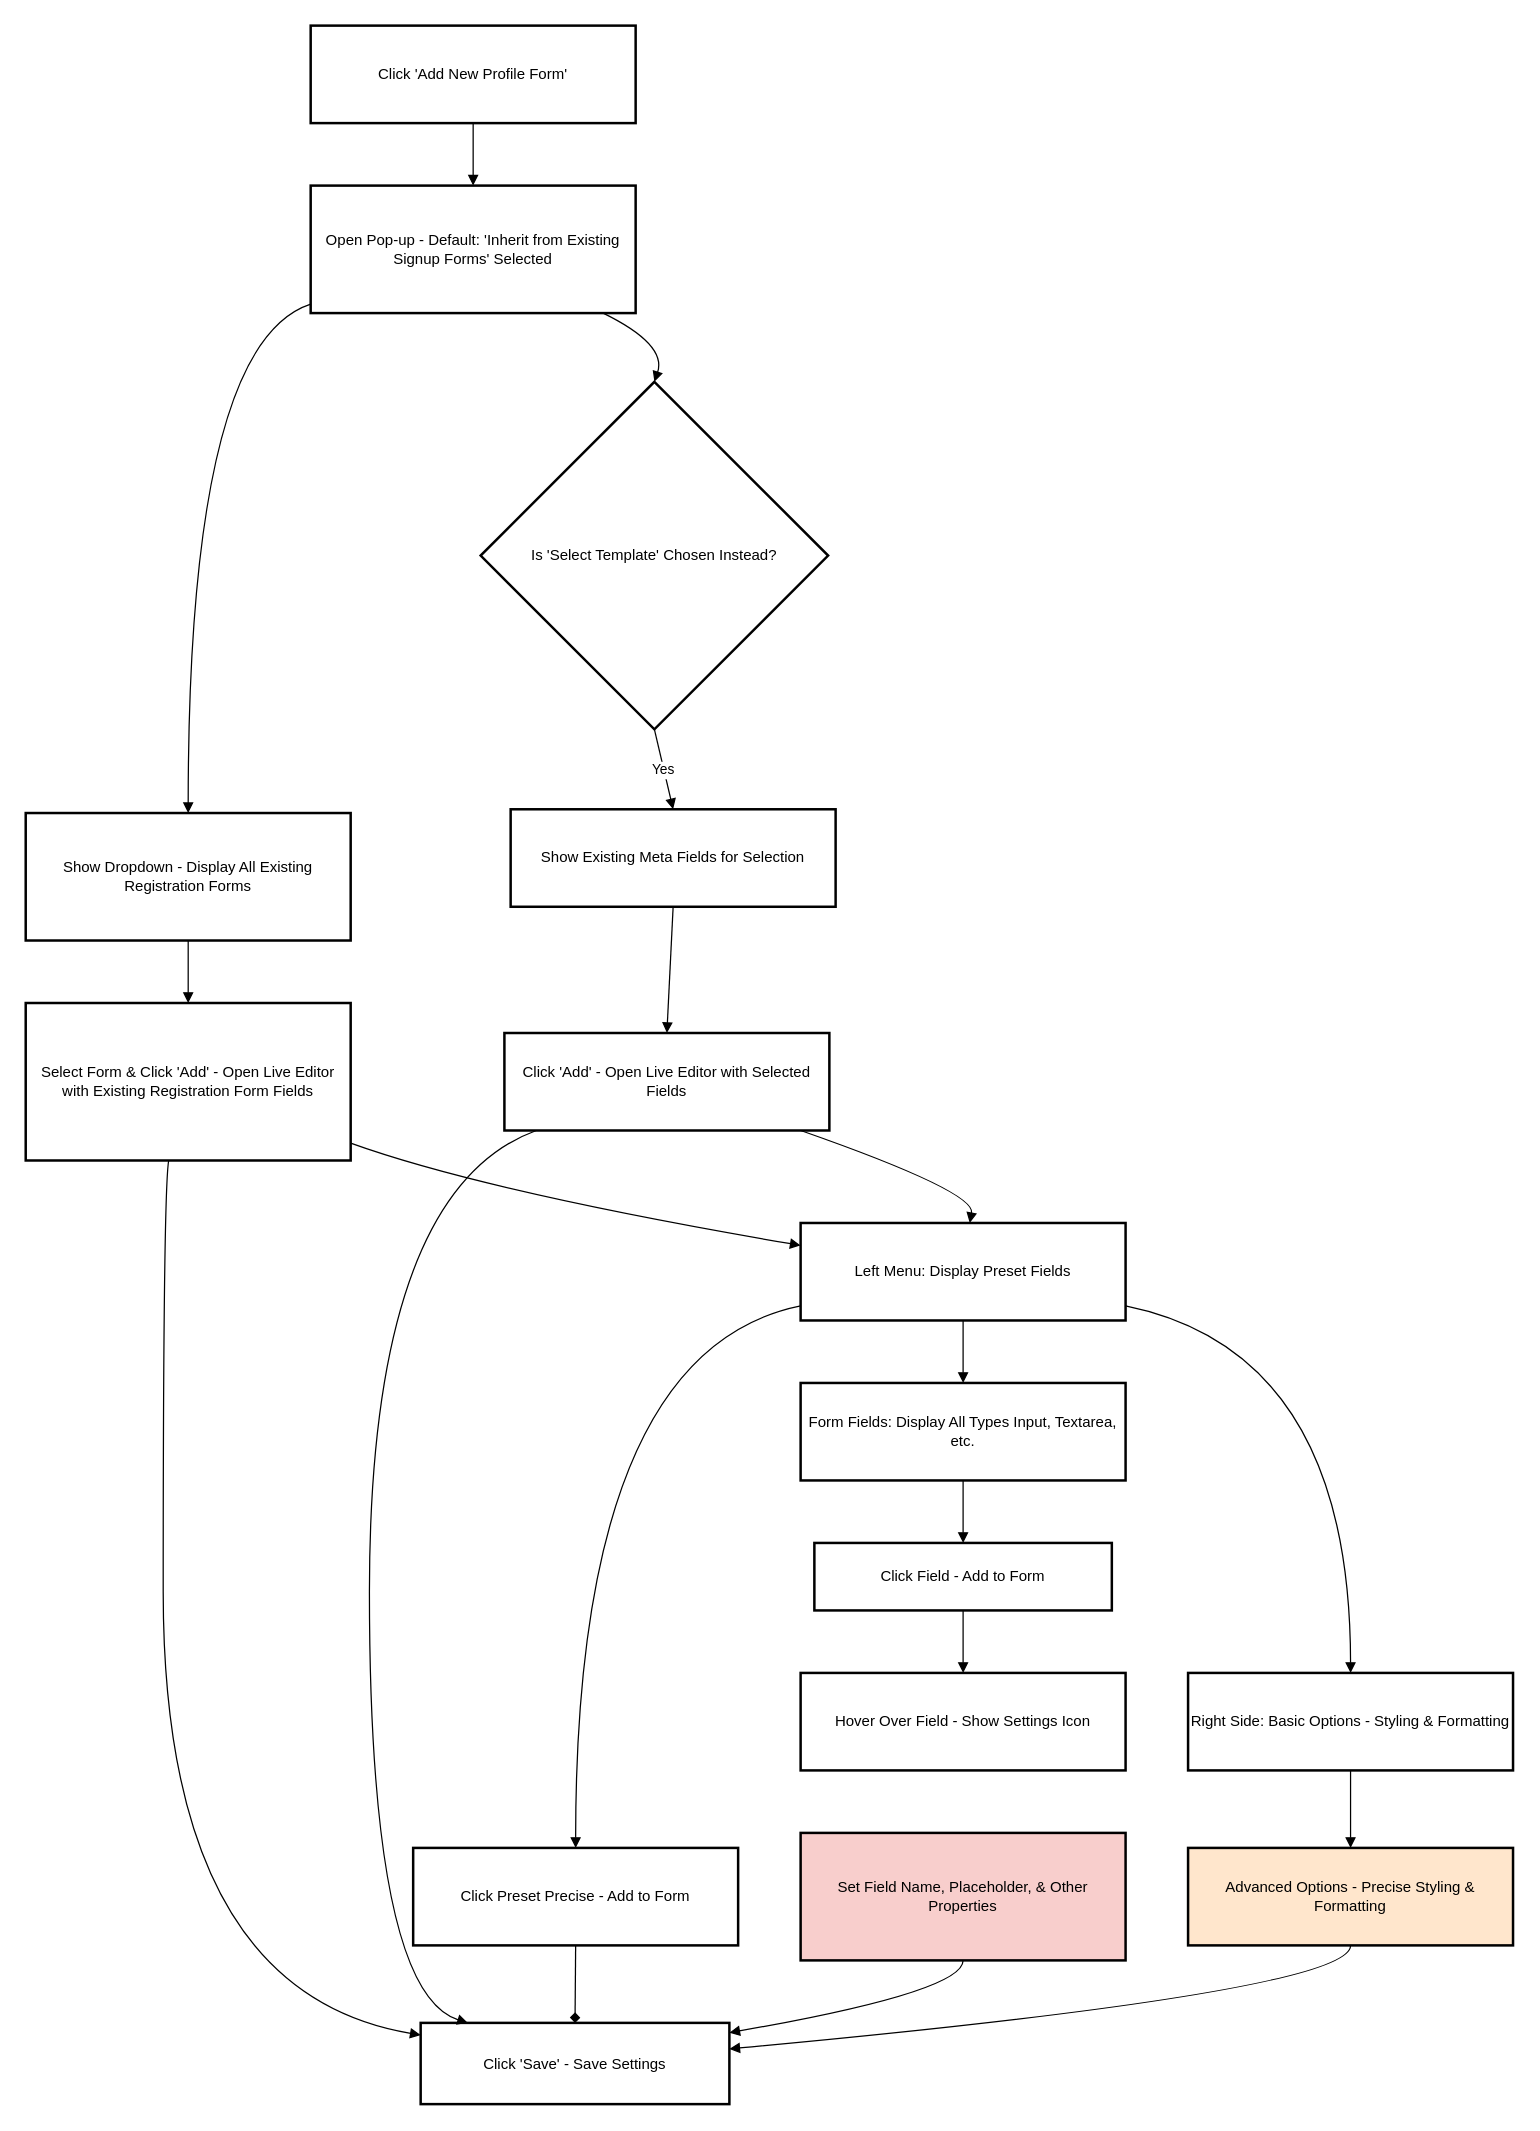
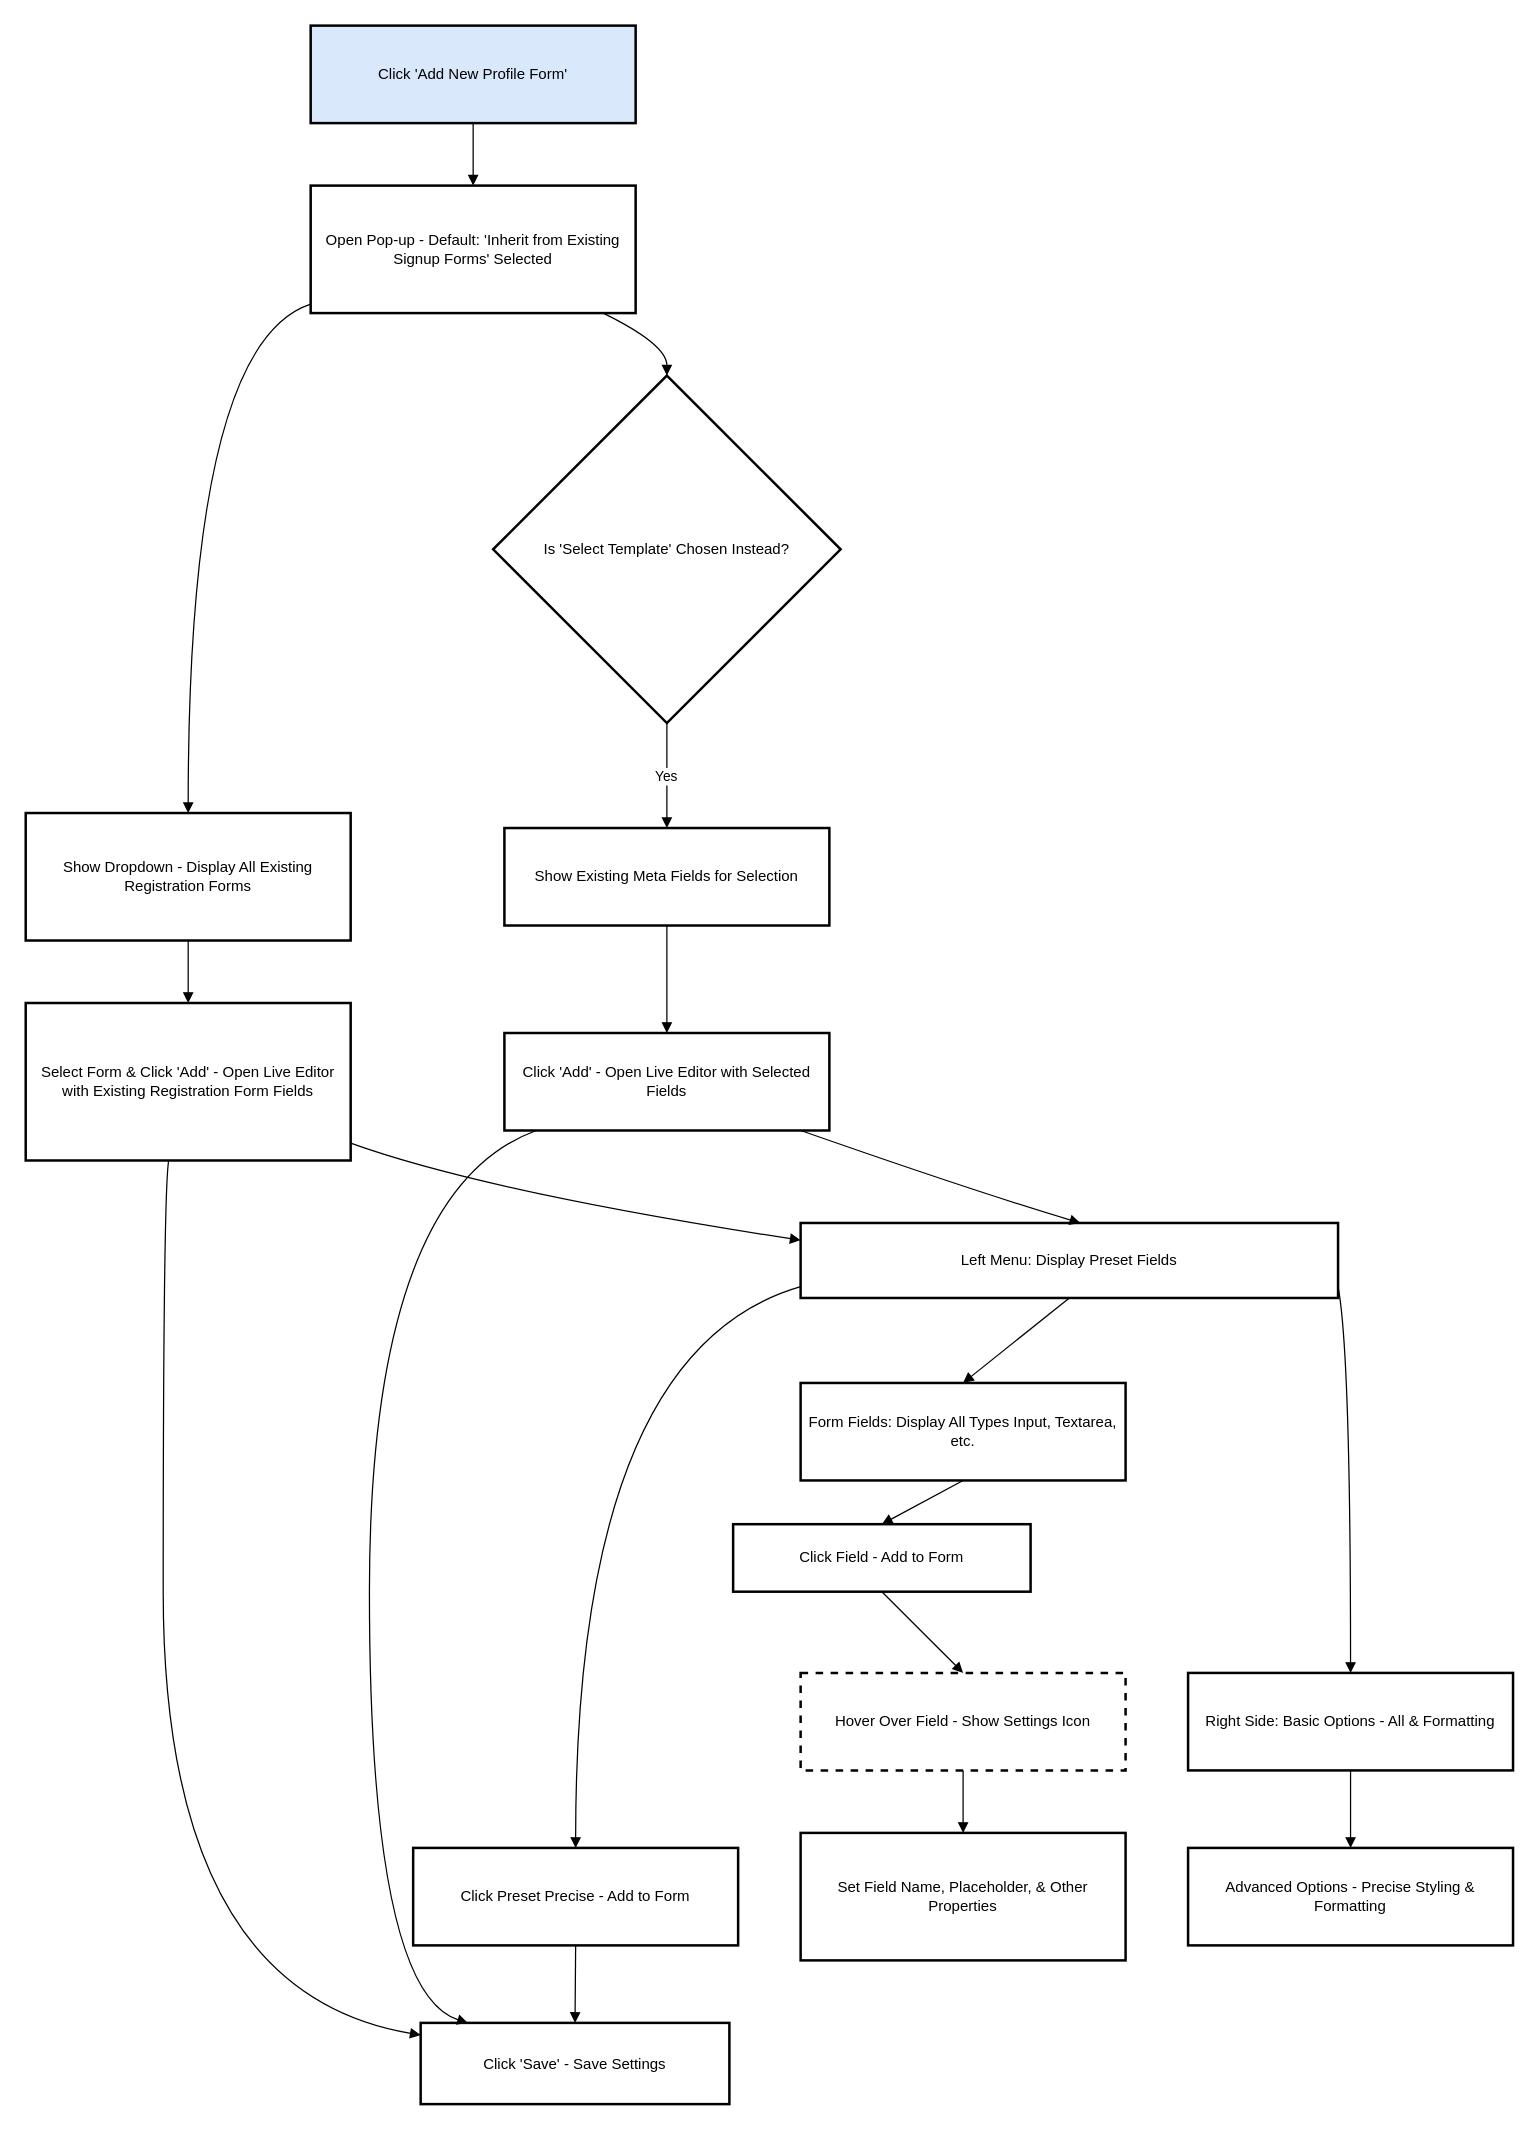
(473, 74) -> (473, 74)
(654, 556) -> (667, 549)
(673, 858) -> (667, 877)
(963, 1272) -> (1069, 1261)
(963, 1577) -> (882, 1558)
(963, 1722) -> (963, 1722)
(1351, 1722) -> (1351, 1722)
none -> (963, 1797)
(963, 1897) -> (963, 1897)
(1351, 1897) -> (1351, 1897)
(856, 2008) -> none
(575, 2011) -> (575, 2011)
(1050, 2015) -> none
